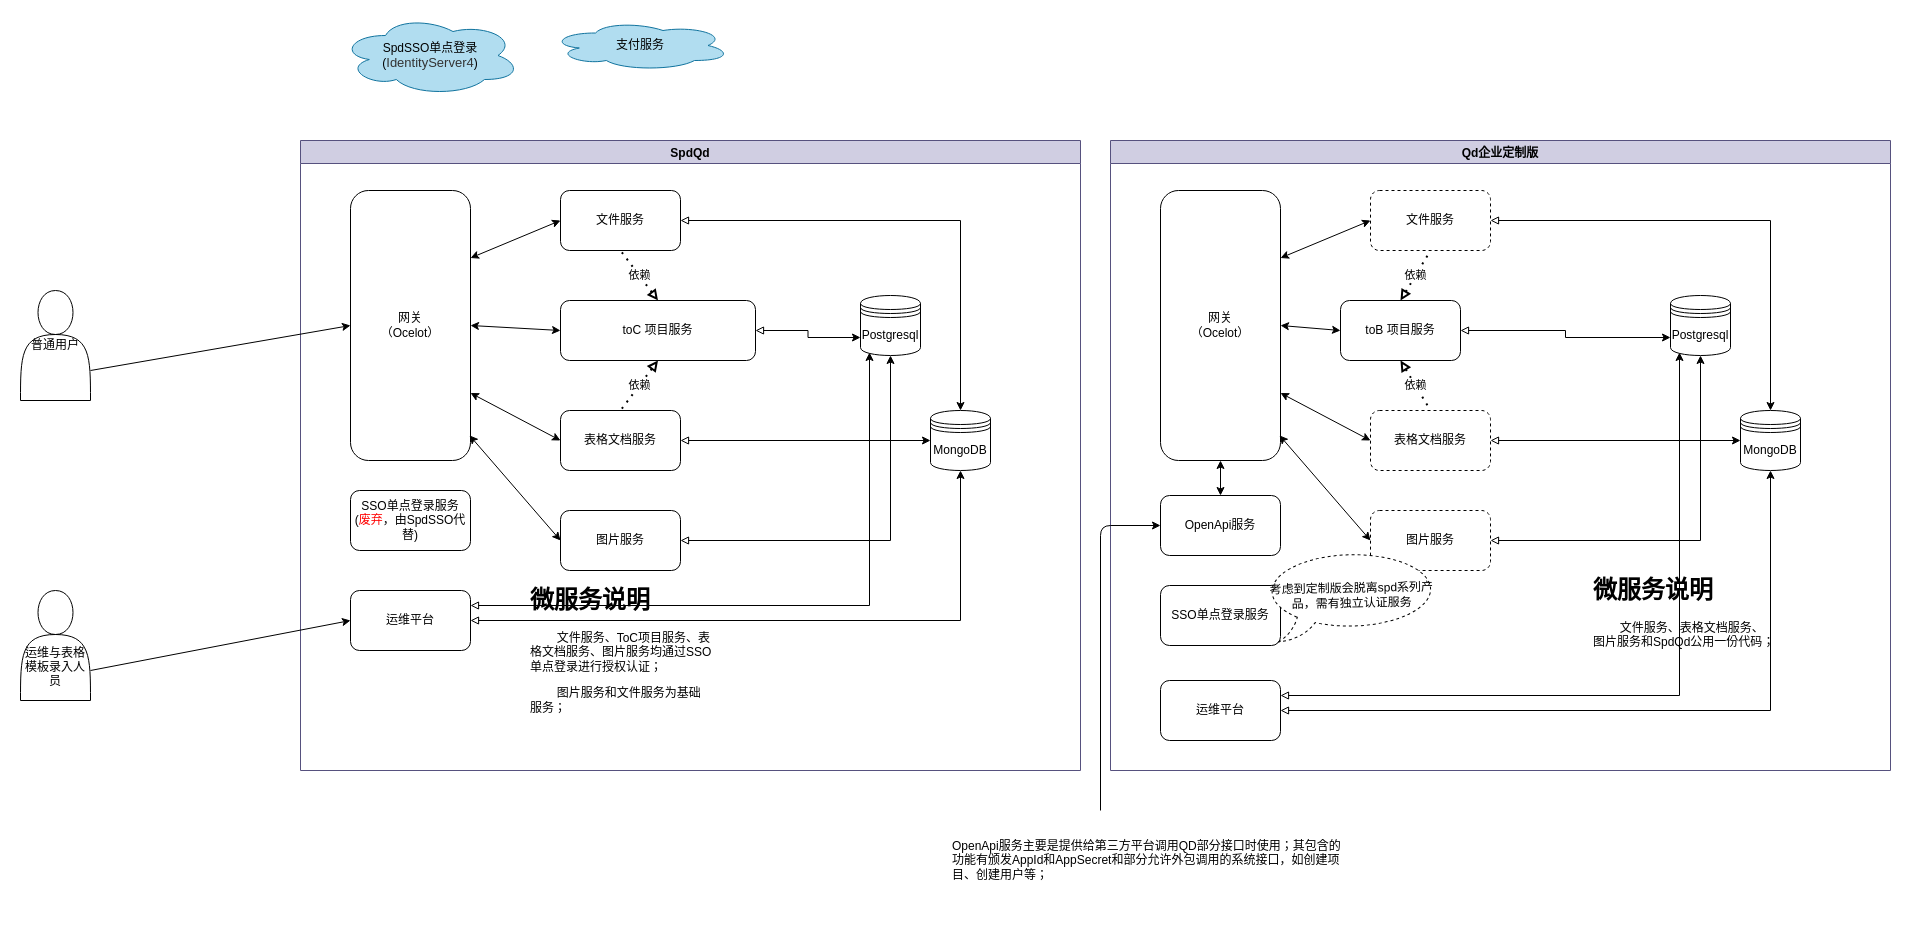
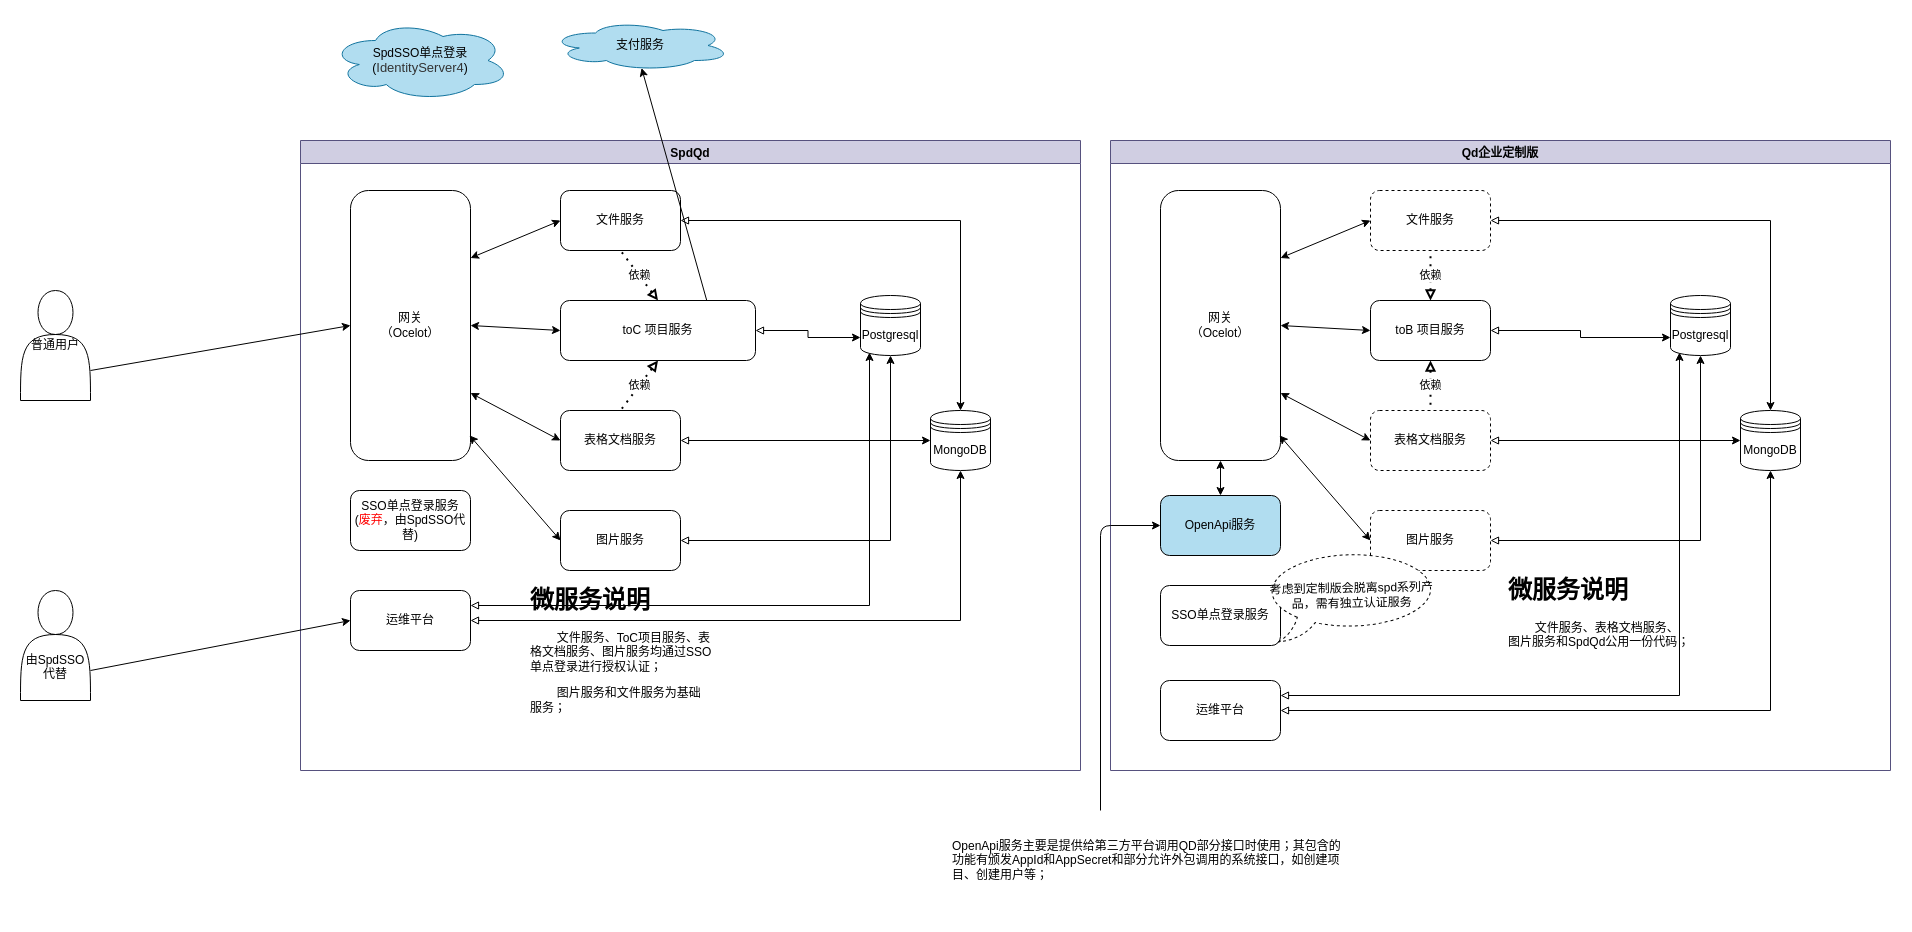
(431, 56) -> (421, 61)
none -> (675, 188)
(1401, 331) -> (1431, 331)
(1221, 526) -> (1221, 526)
(1684, 641) -> (1599, 641)
(56, 646) -> (56, 646)
